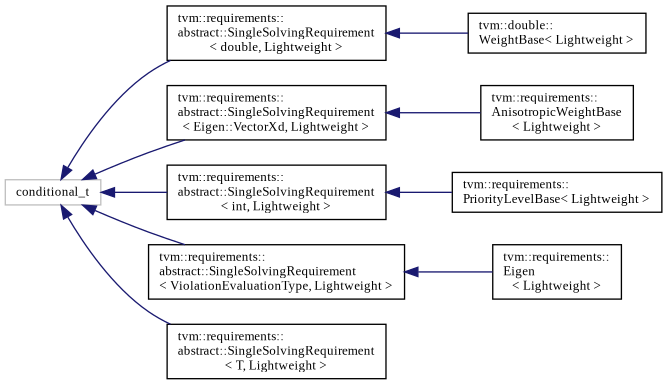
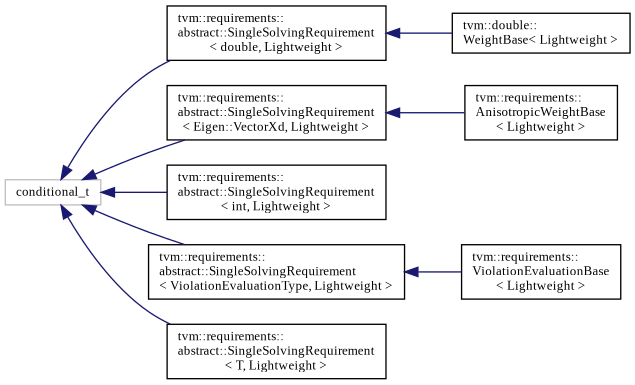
(557, 192) -> none
(557, 272) -> (541, 272)
